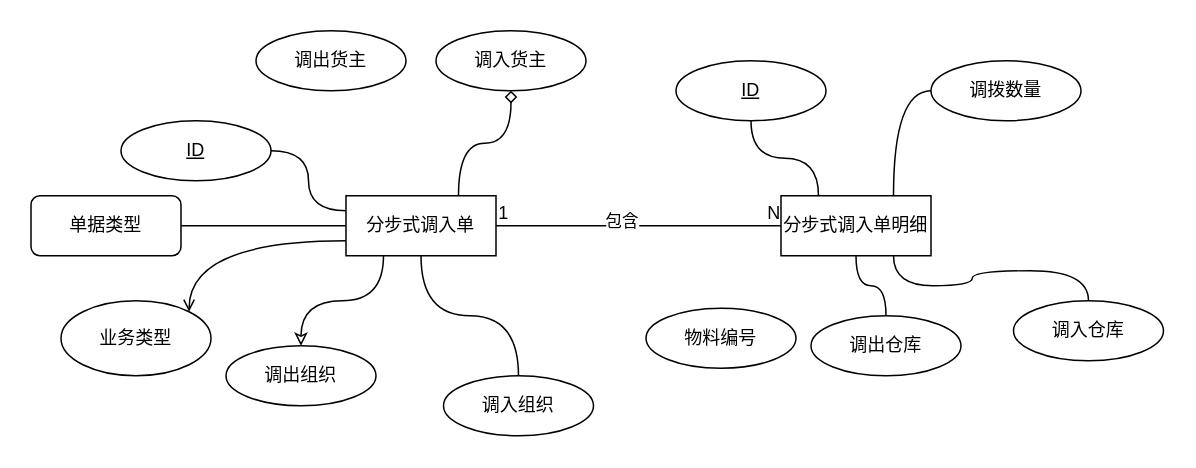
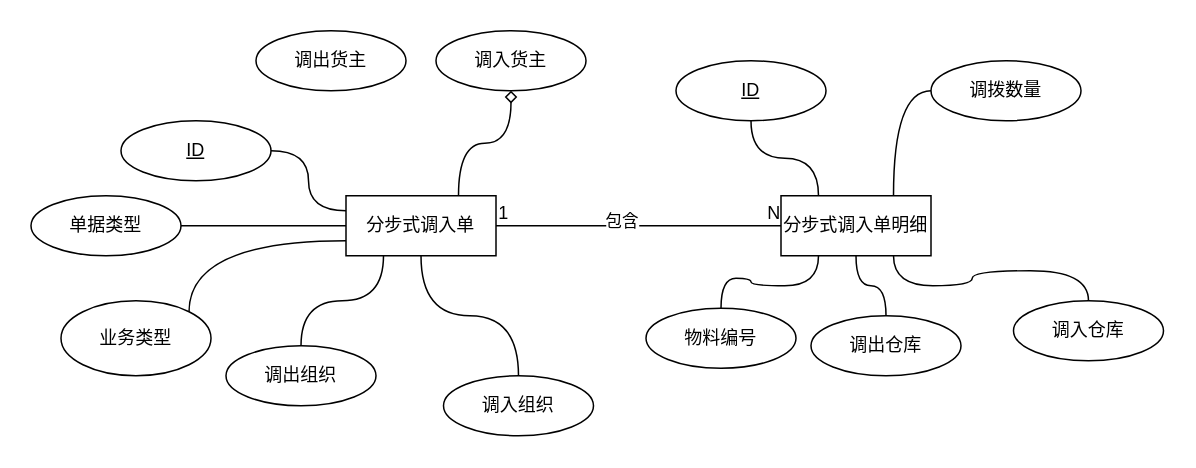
(106, 226) -> (106, 226)
(207, 271) -> (208, 272)
none -> (768, 285)
(307, 314) -> (306, 319)
